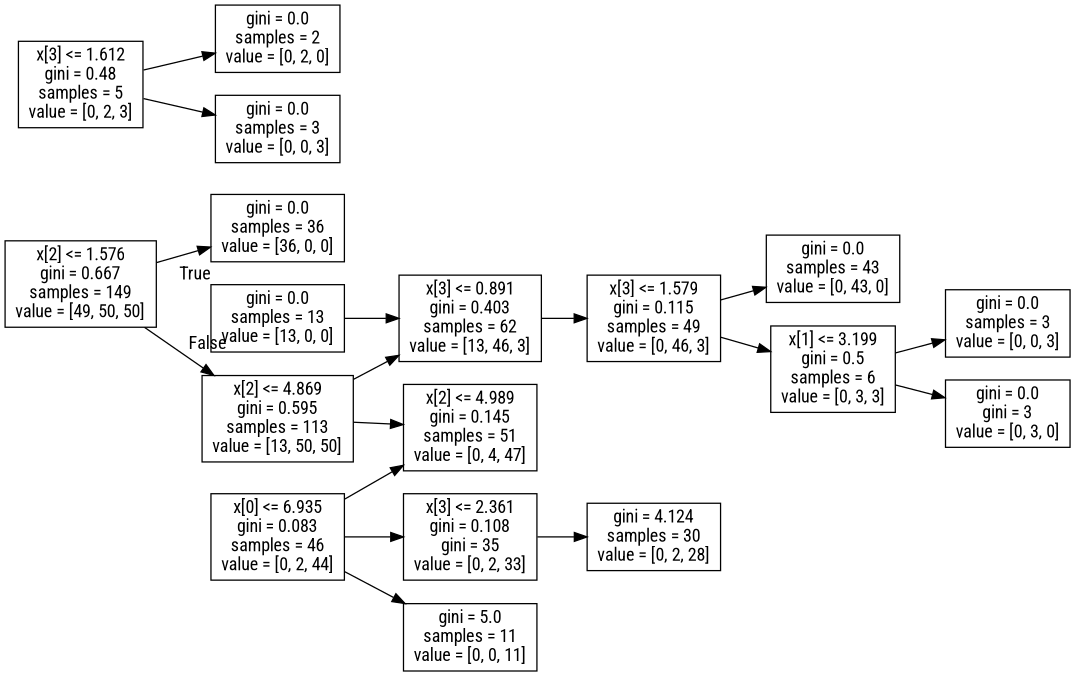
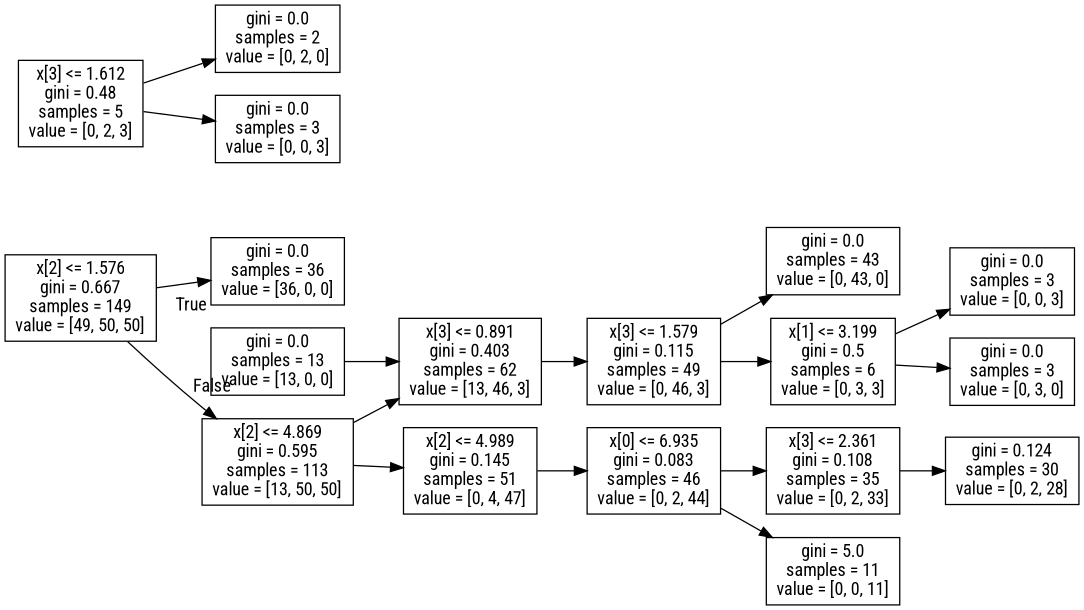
(1008, 414) -> (1012, 372)
(369, 485) -> (556, 471)
(470, 537) -> (833, 471)
(654, 537) -> (1012, 471)
